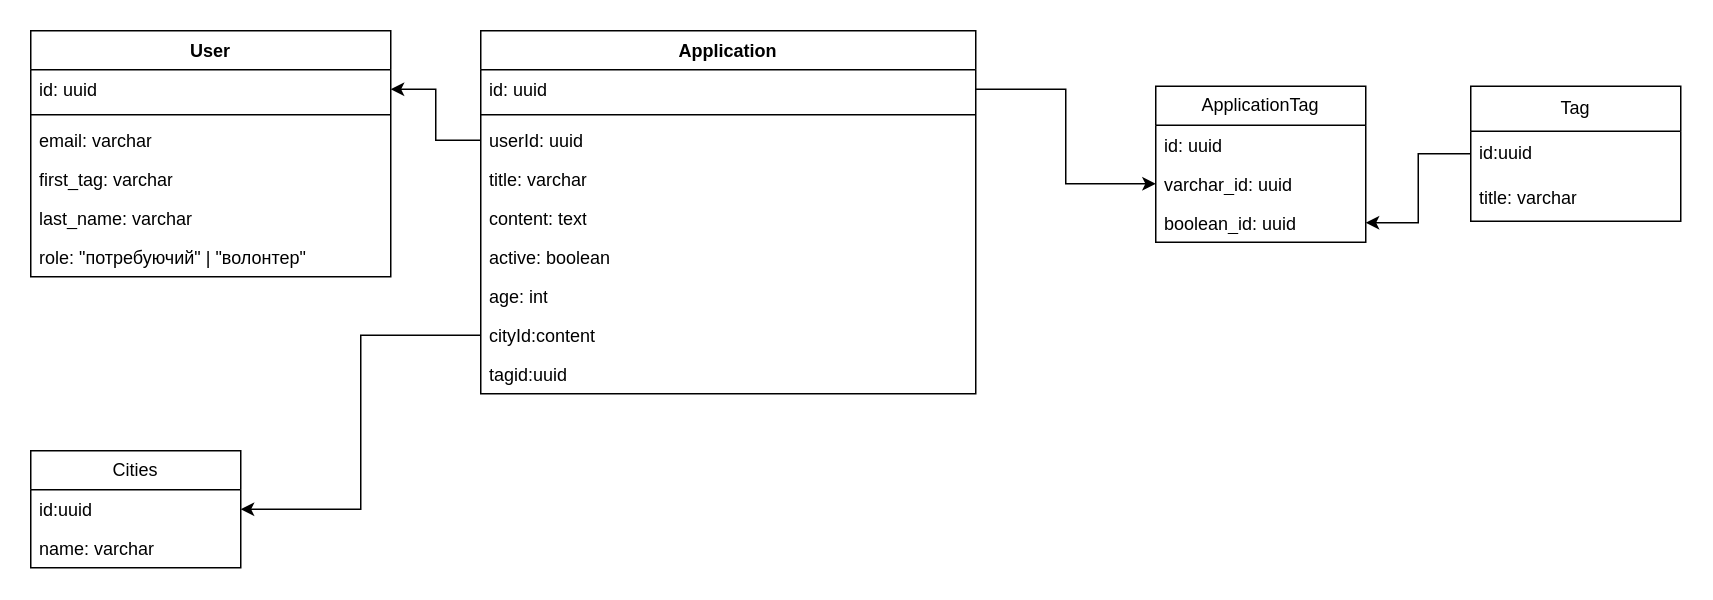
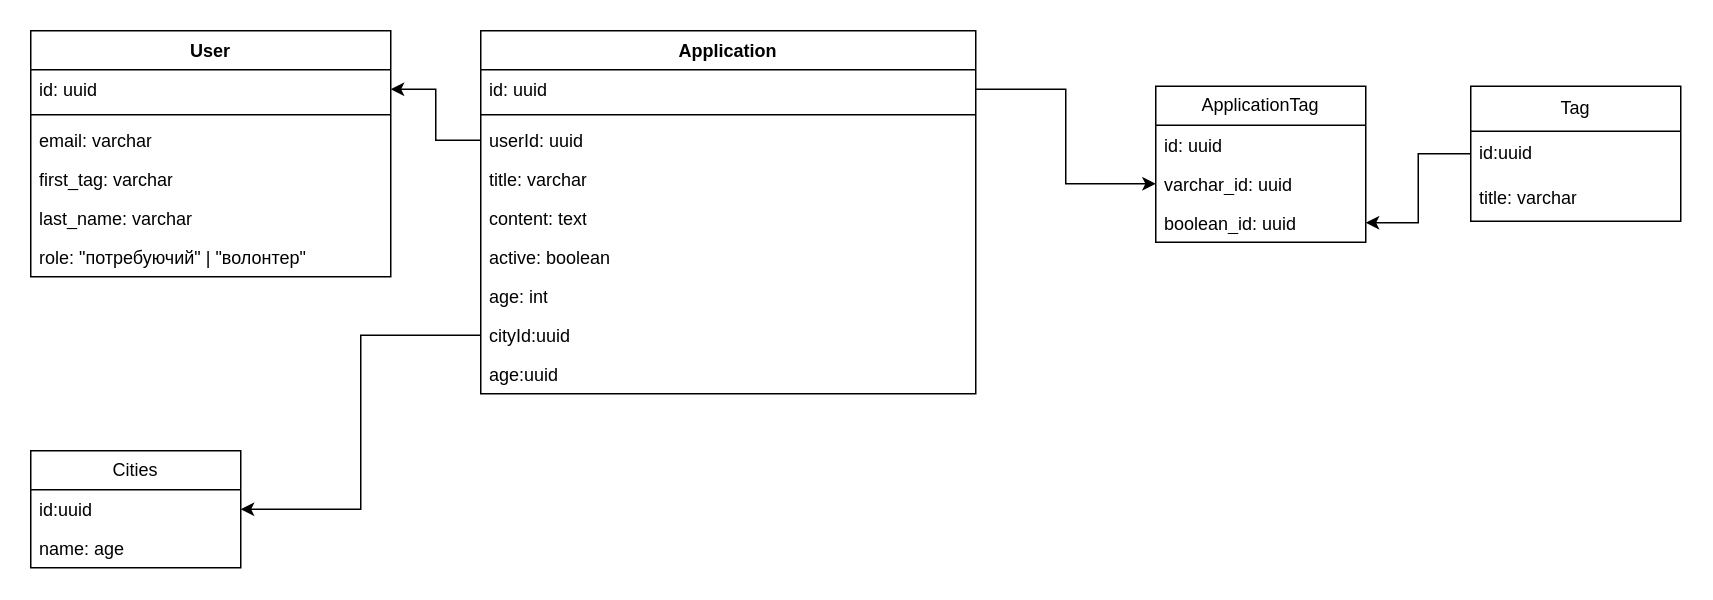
(556, 337) -> (538, 337)
(533, 376) -> (525, 376)
(101, 550) -> (80, 550)
